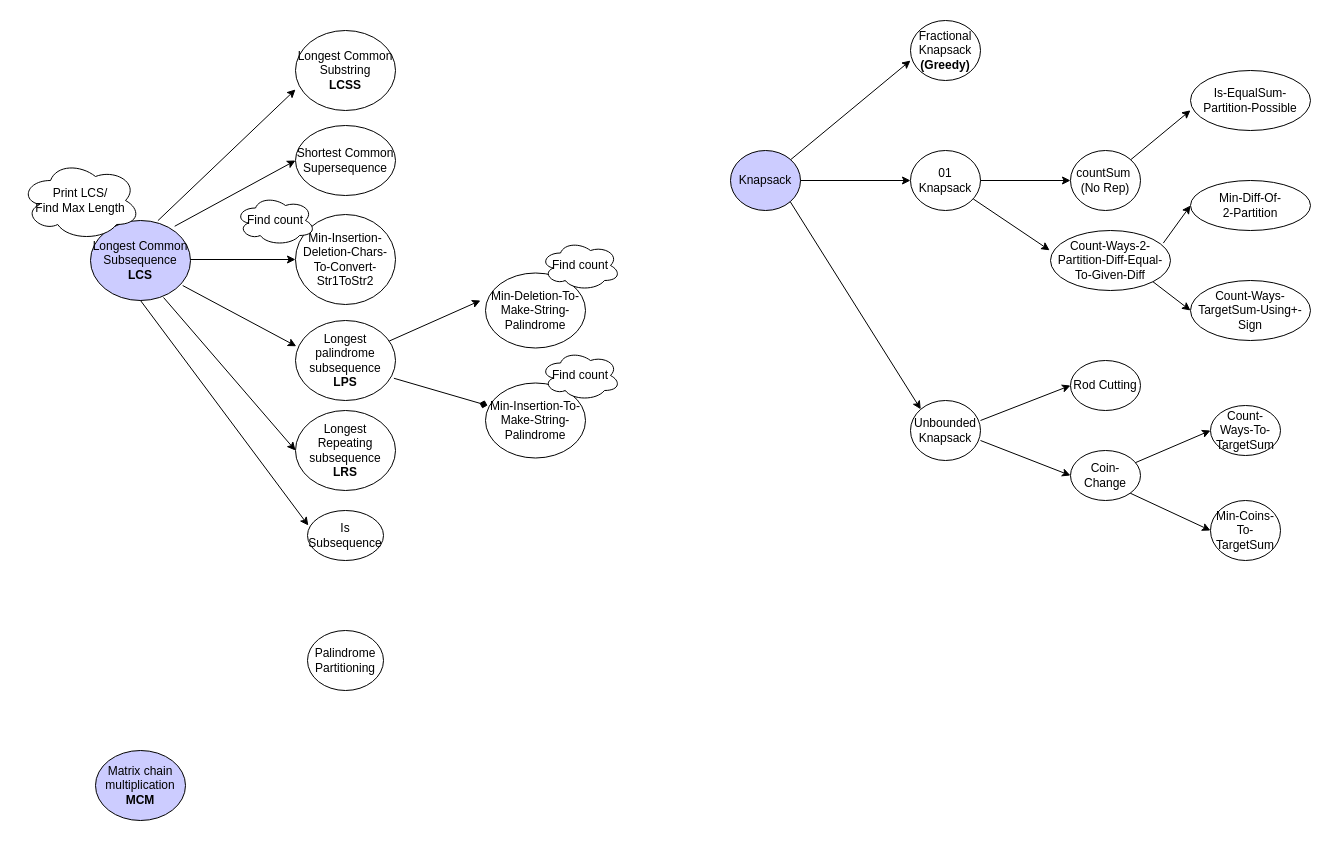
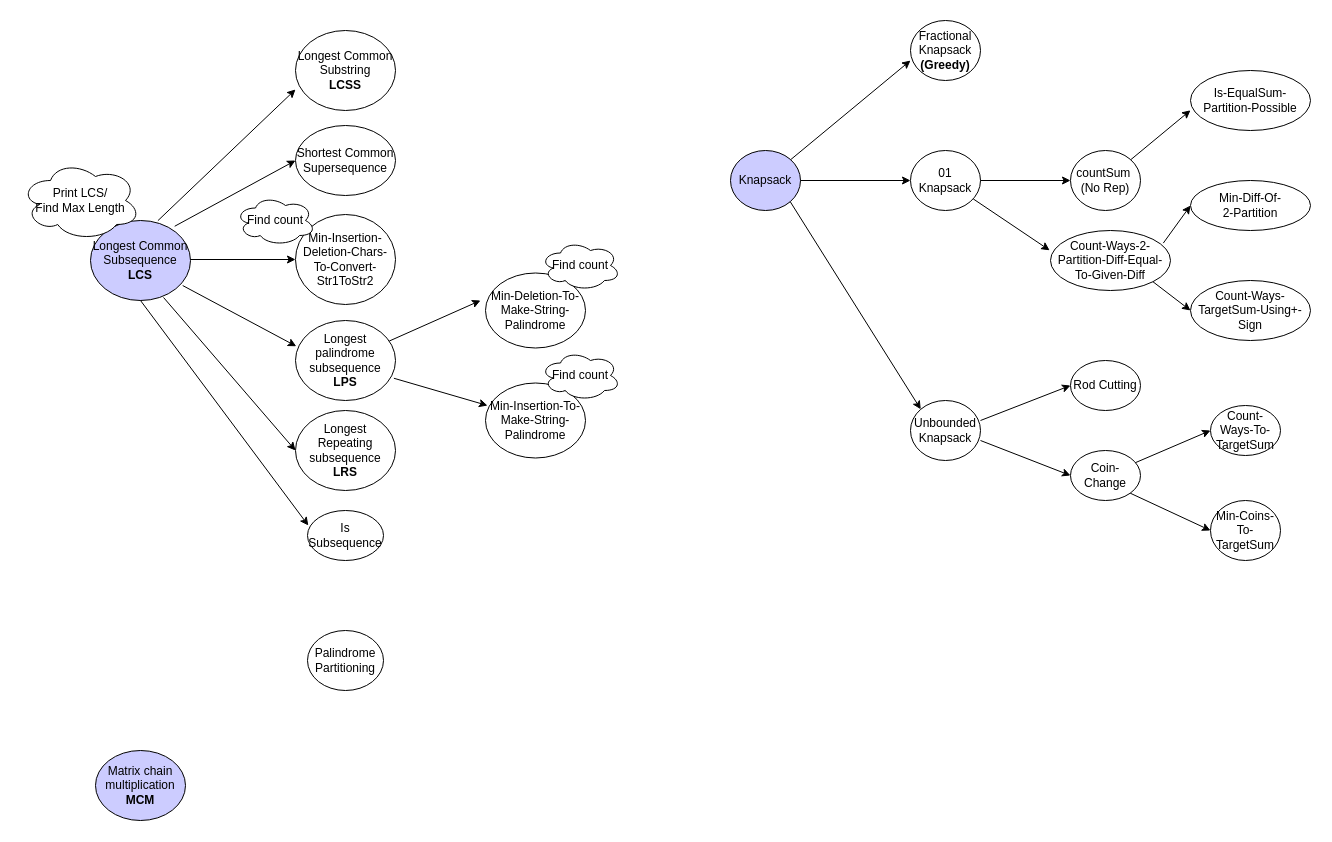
(478, 403) -> (479, 403)
